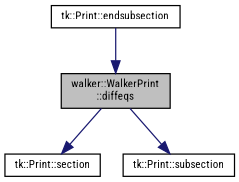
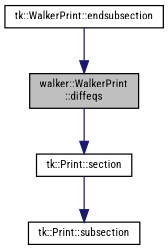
(116, 17) -> (84, 17)
(146, 126) -> (84, 193)
